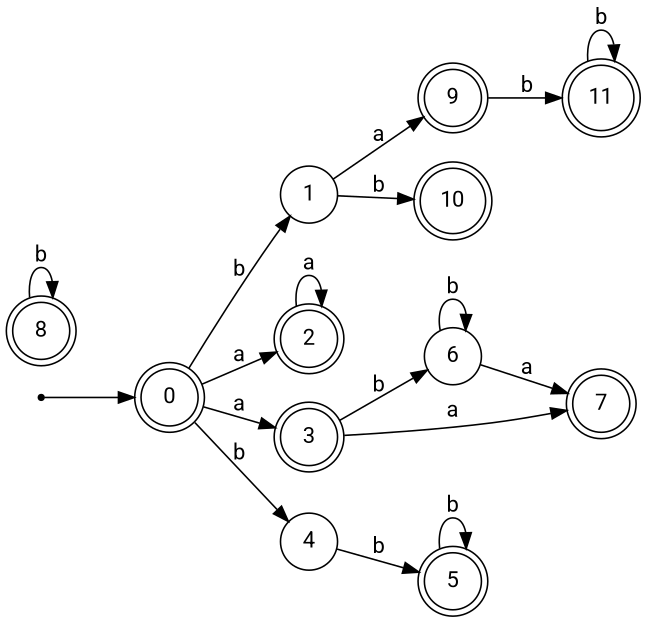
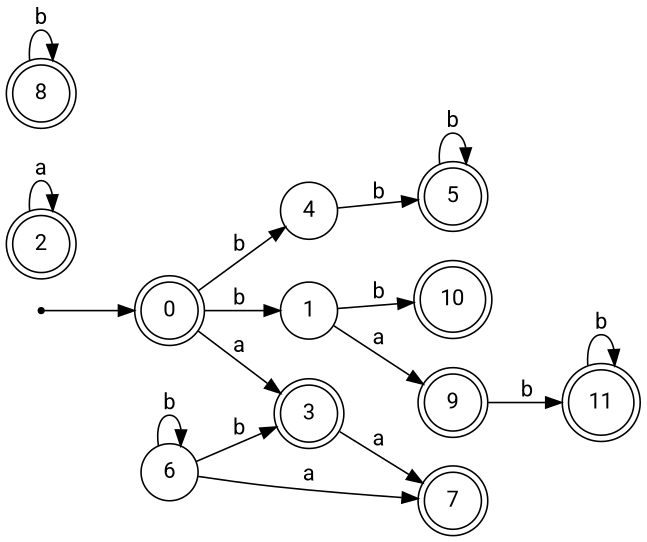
(232, 371) -> none
(376, 399) -> (229, 447)
